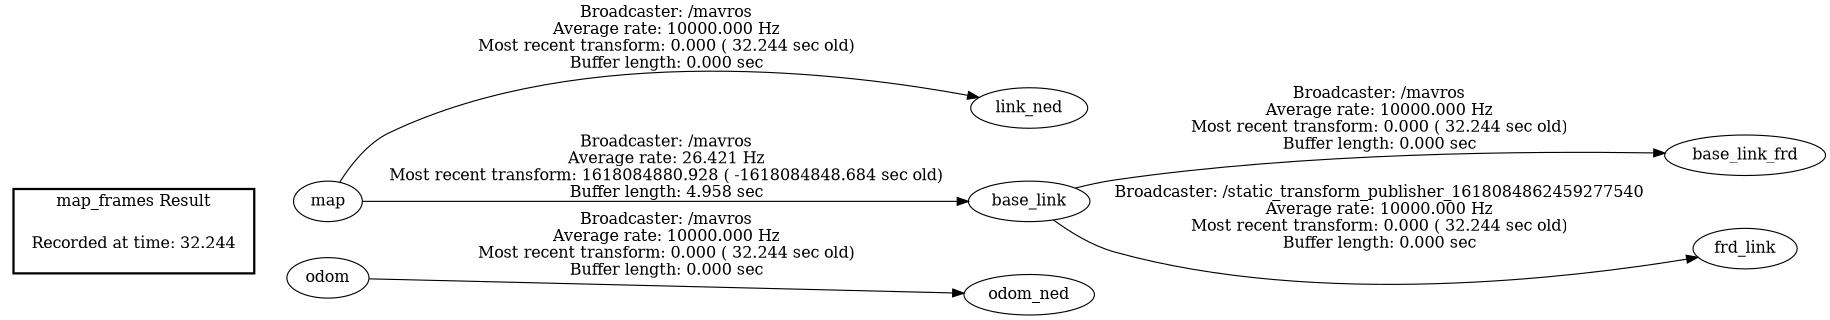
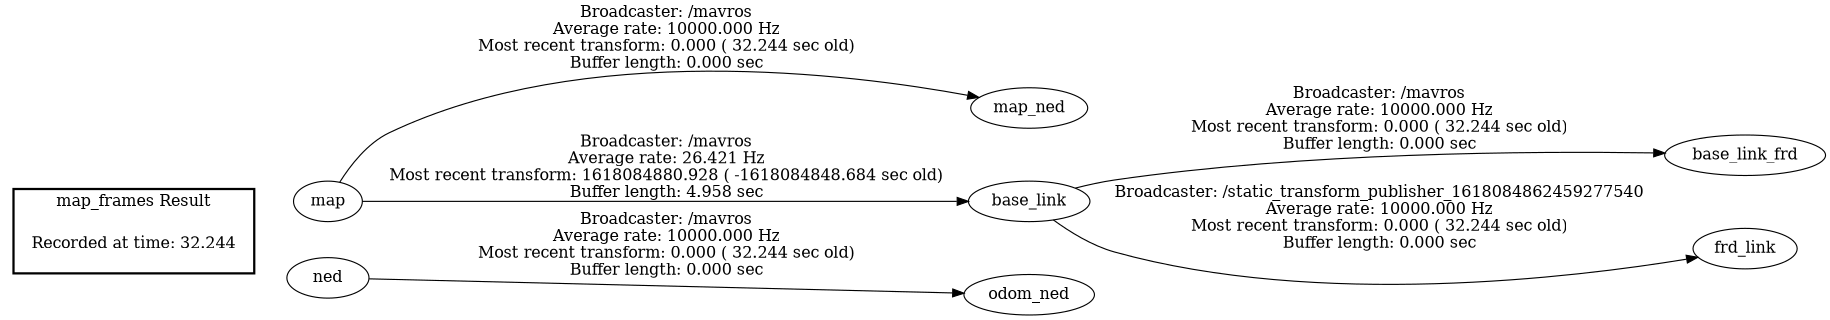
(1029, 108) -> (1029, 108)
(328, 278) -> (328, 278)
